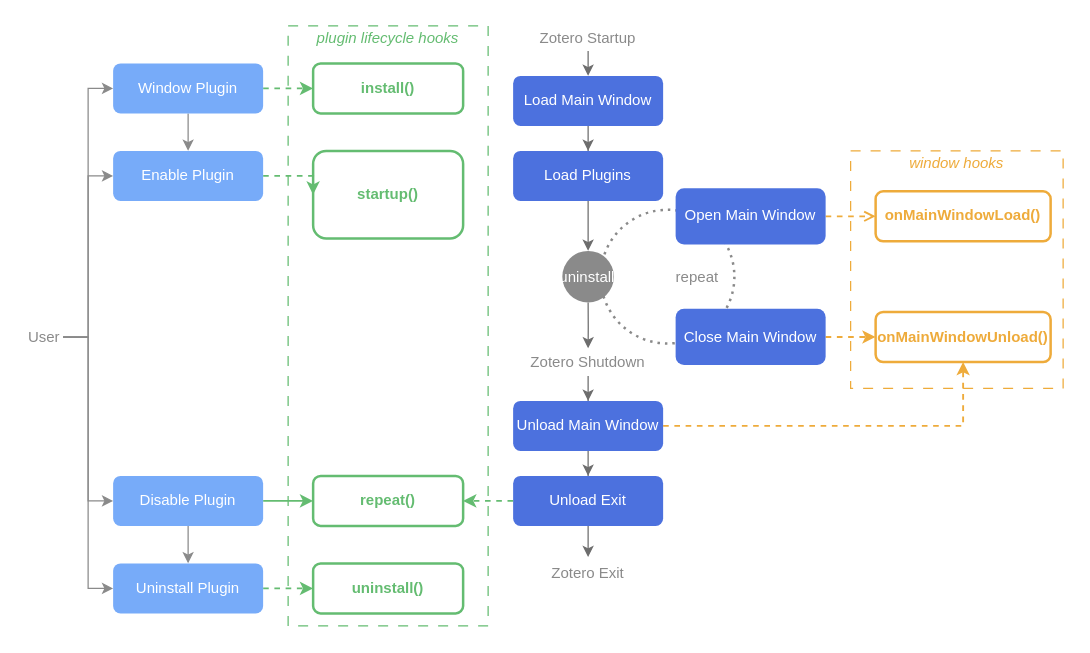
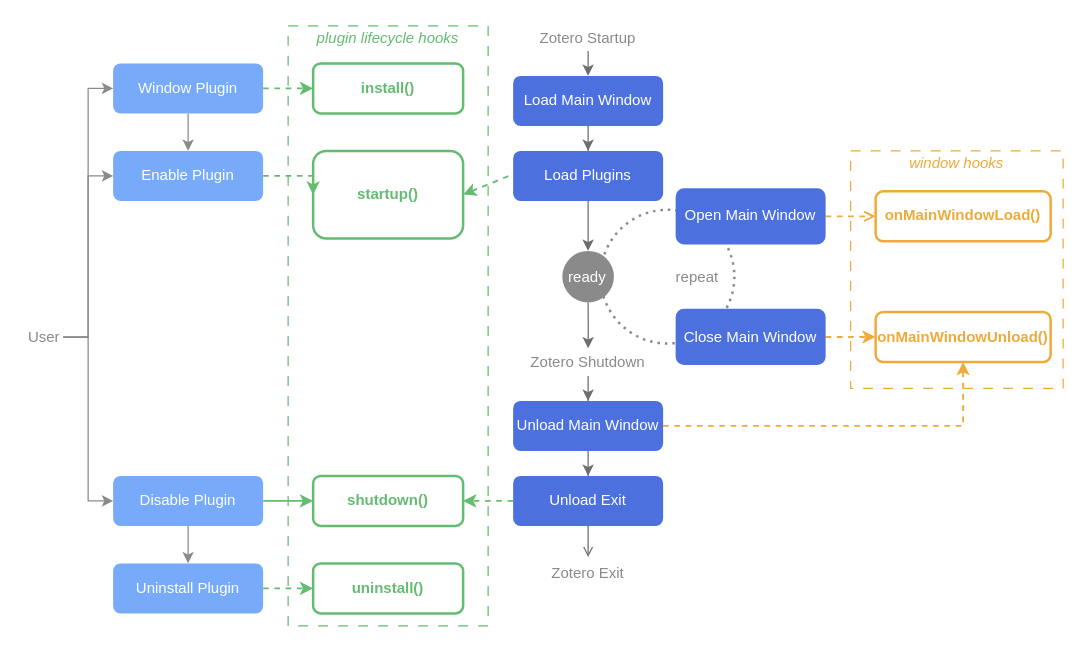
none -> (491, 183)
(588, 277) -> (588, 277)
(388, 501) -> (388, 501)
(588, 547) -> (588, 549)
(88, 554) -> none
